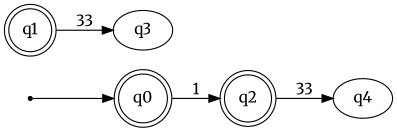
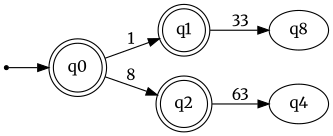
(143, 30) -> (299, 30)
none -> (127, 50)
(196, 90) -> (131, 76)
(305, 90) -> (241, 96)
